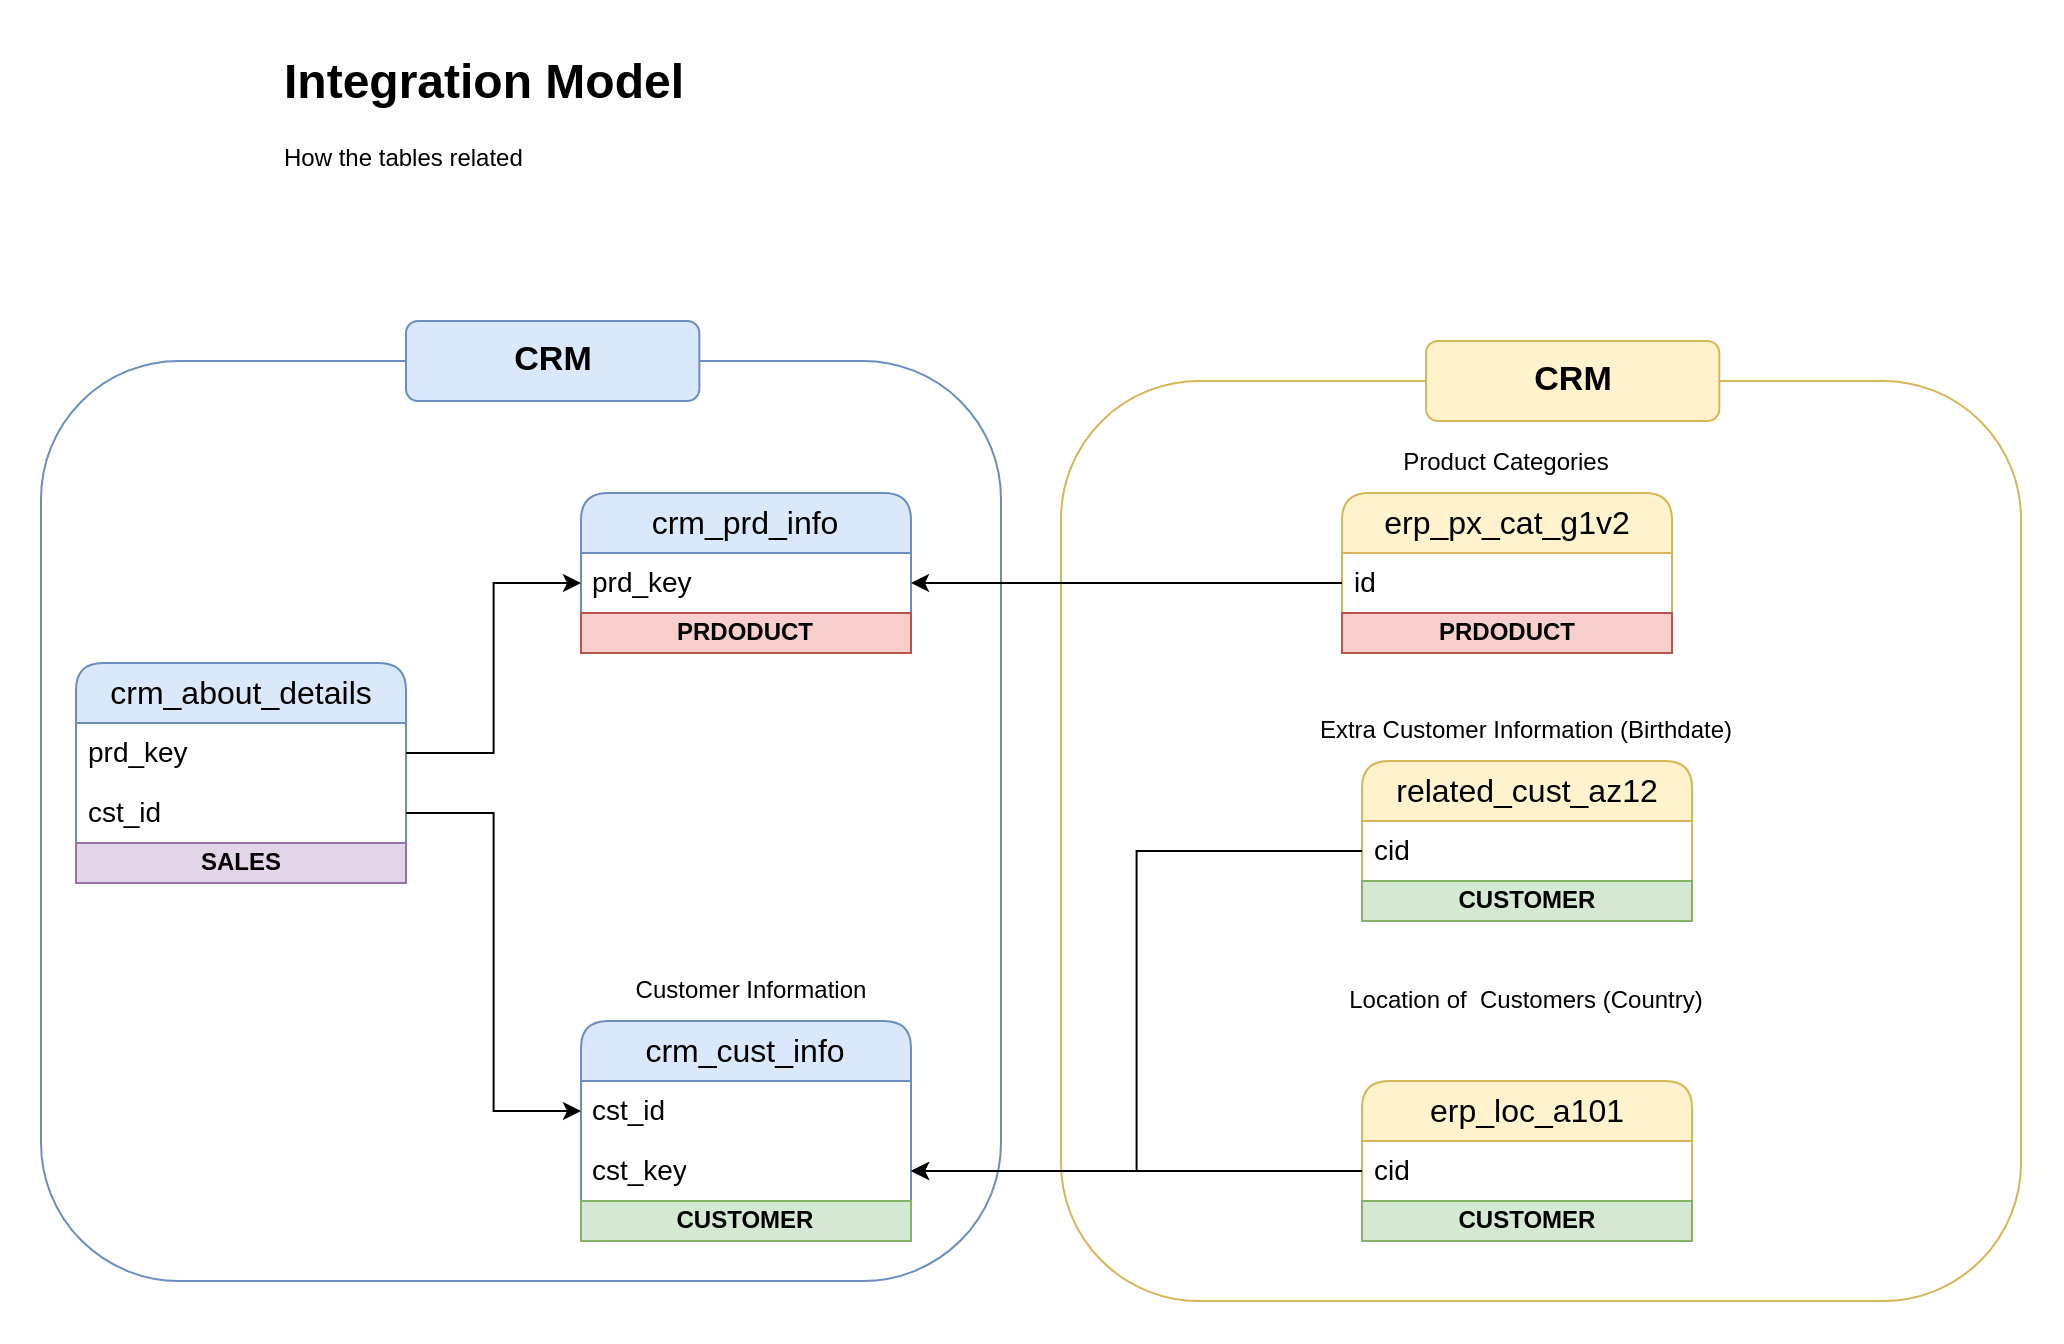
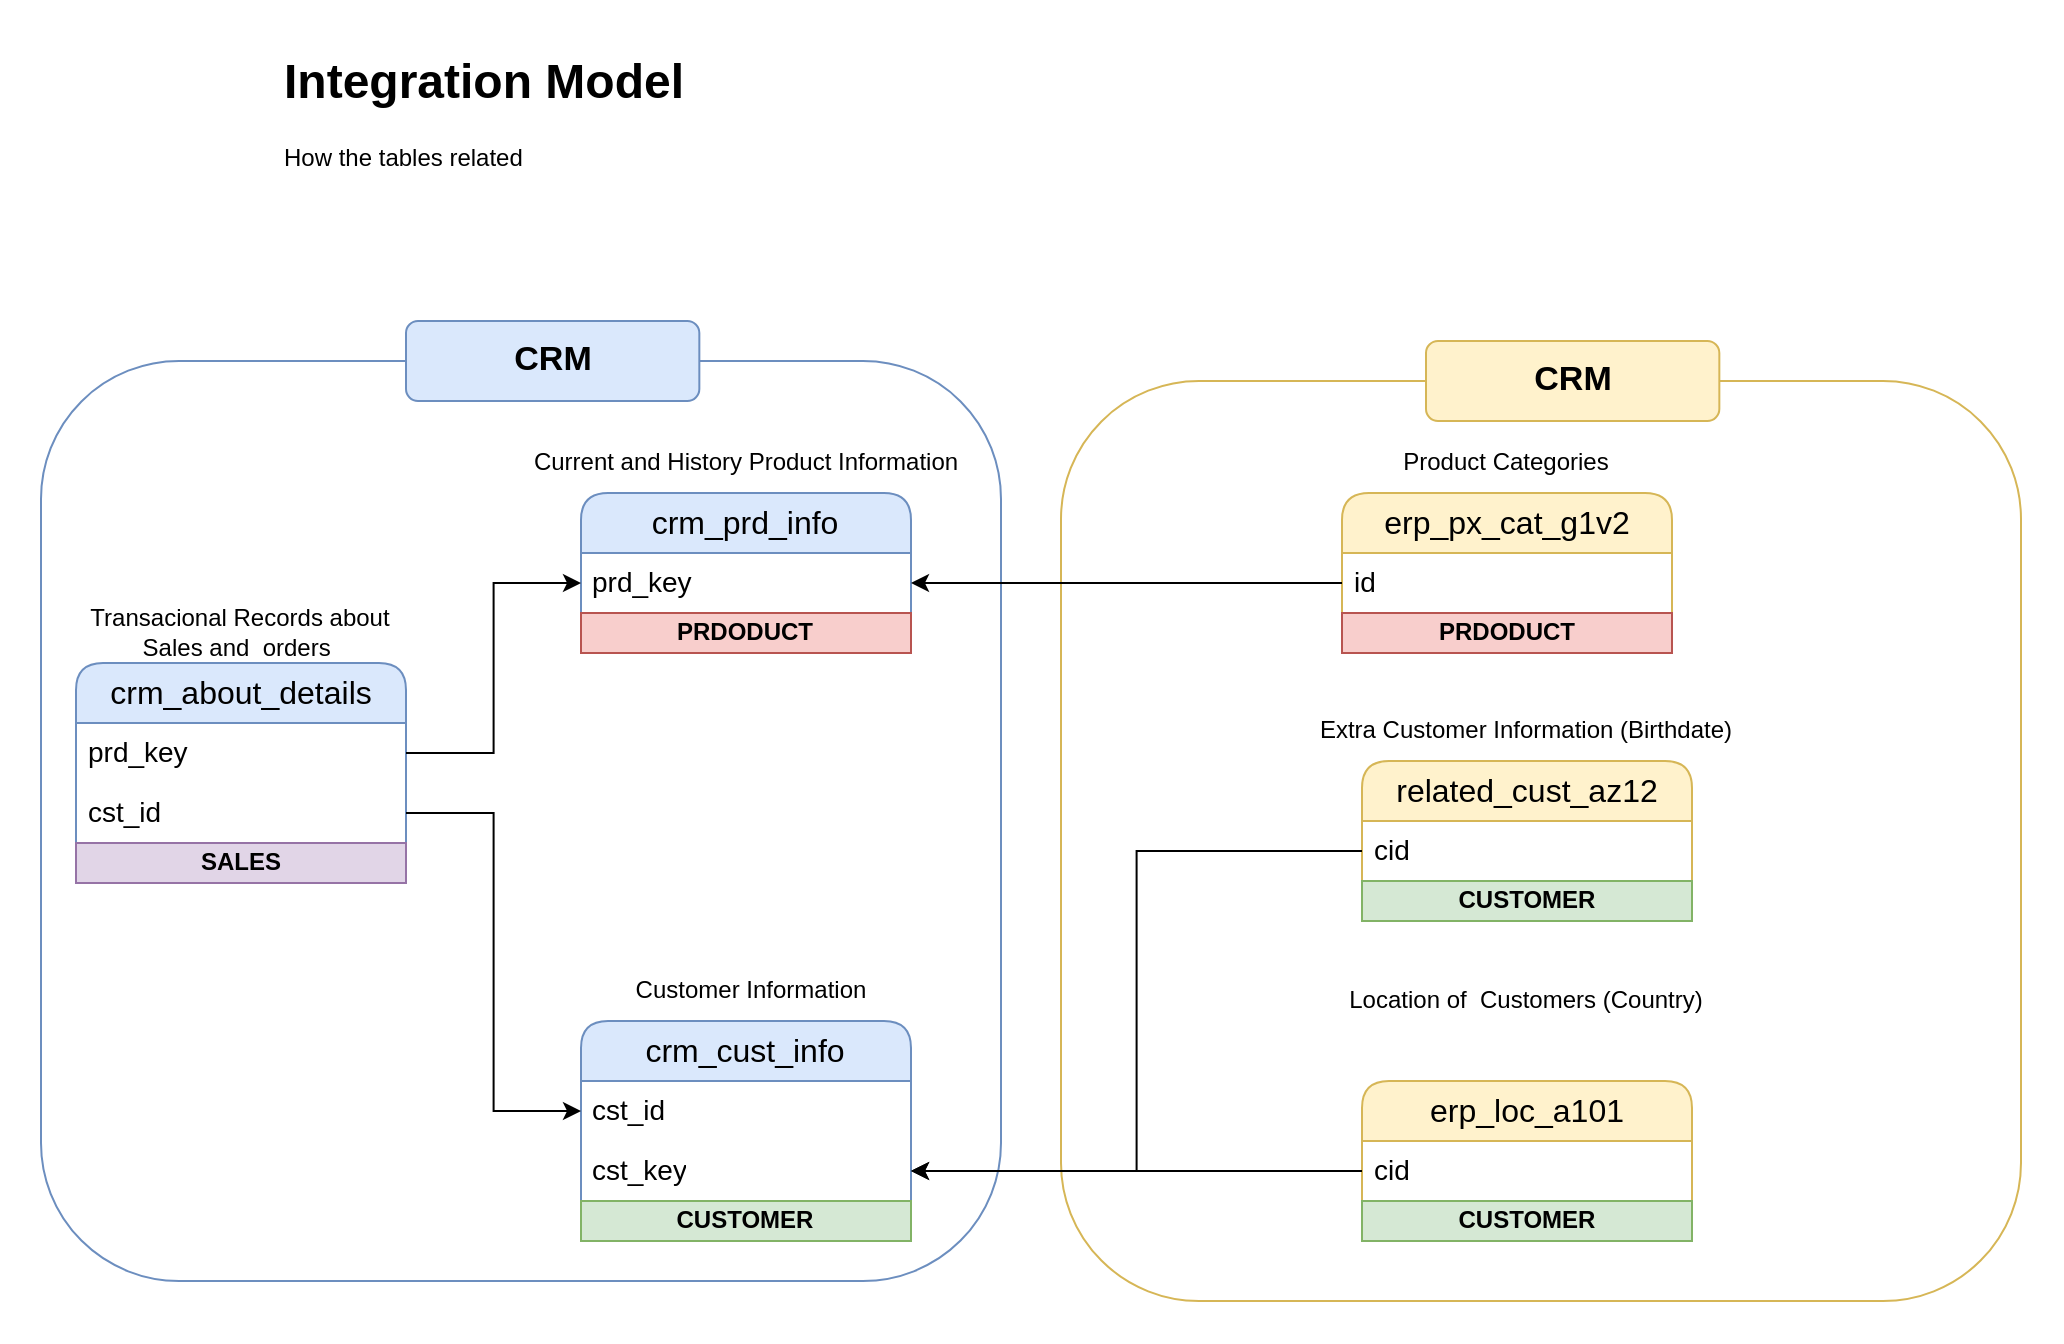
none -> (746, 463)
none -> (241, 633)
